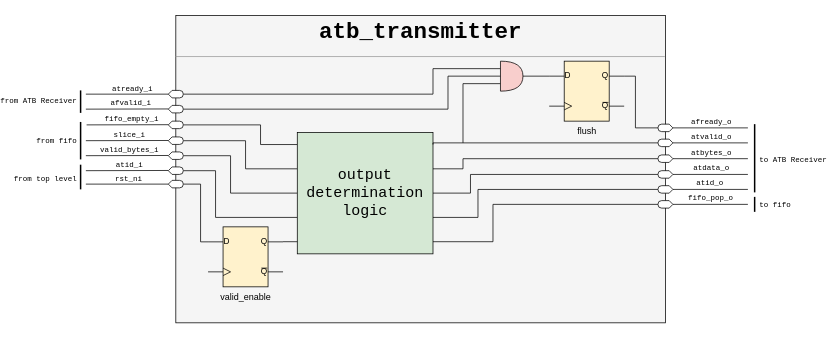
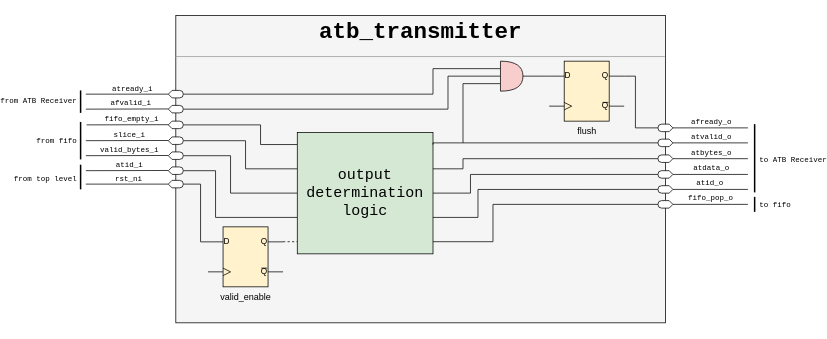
(291, 242) -> (291, 242)
